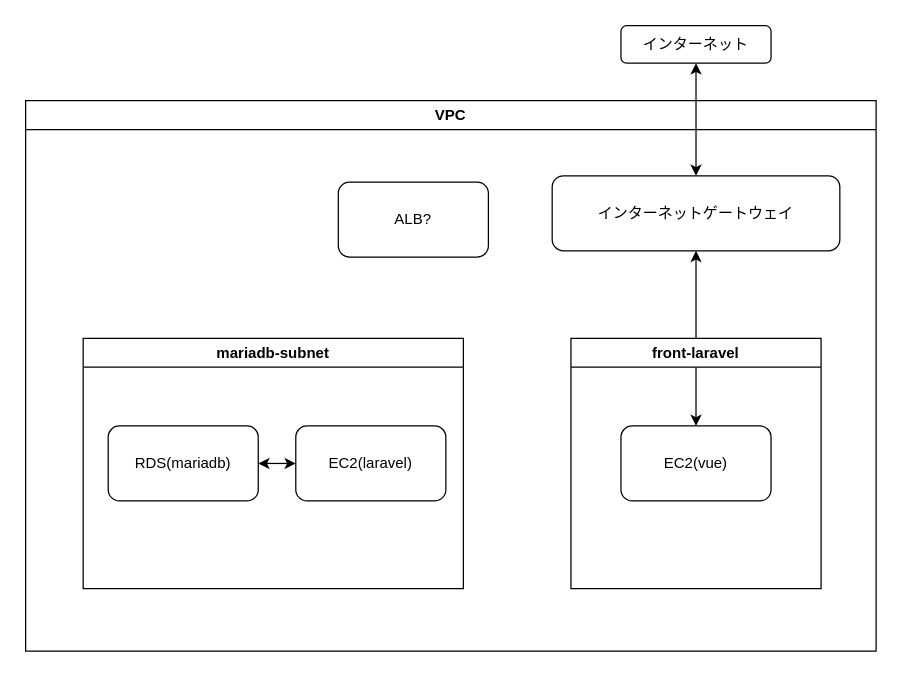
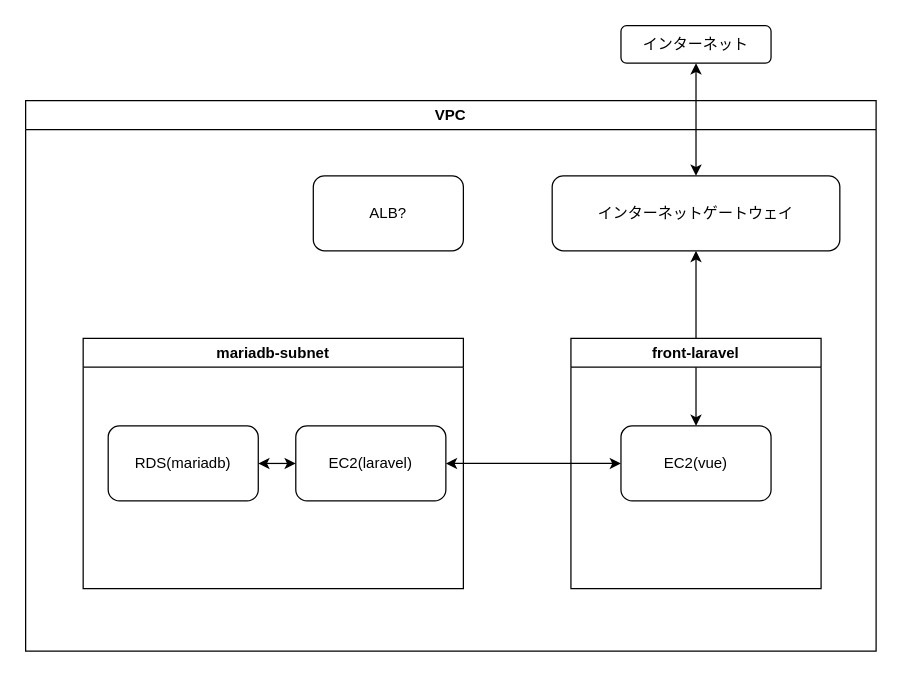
(413, 219) -> (388, 213)
none -> (533, 463)
